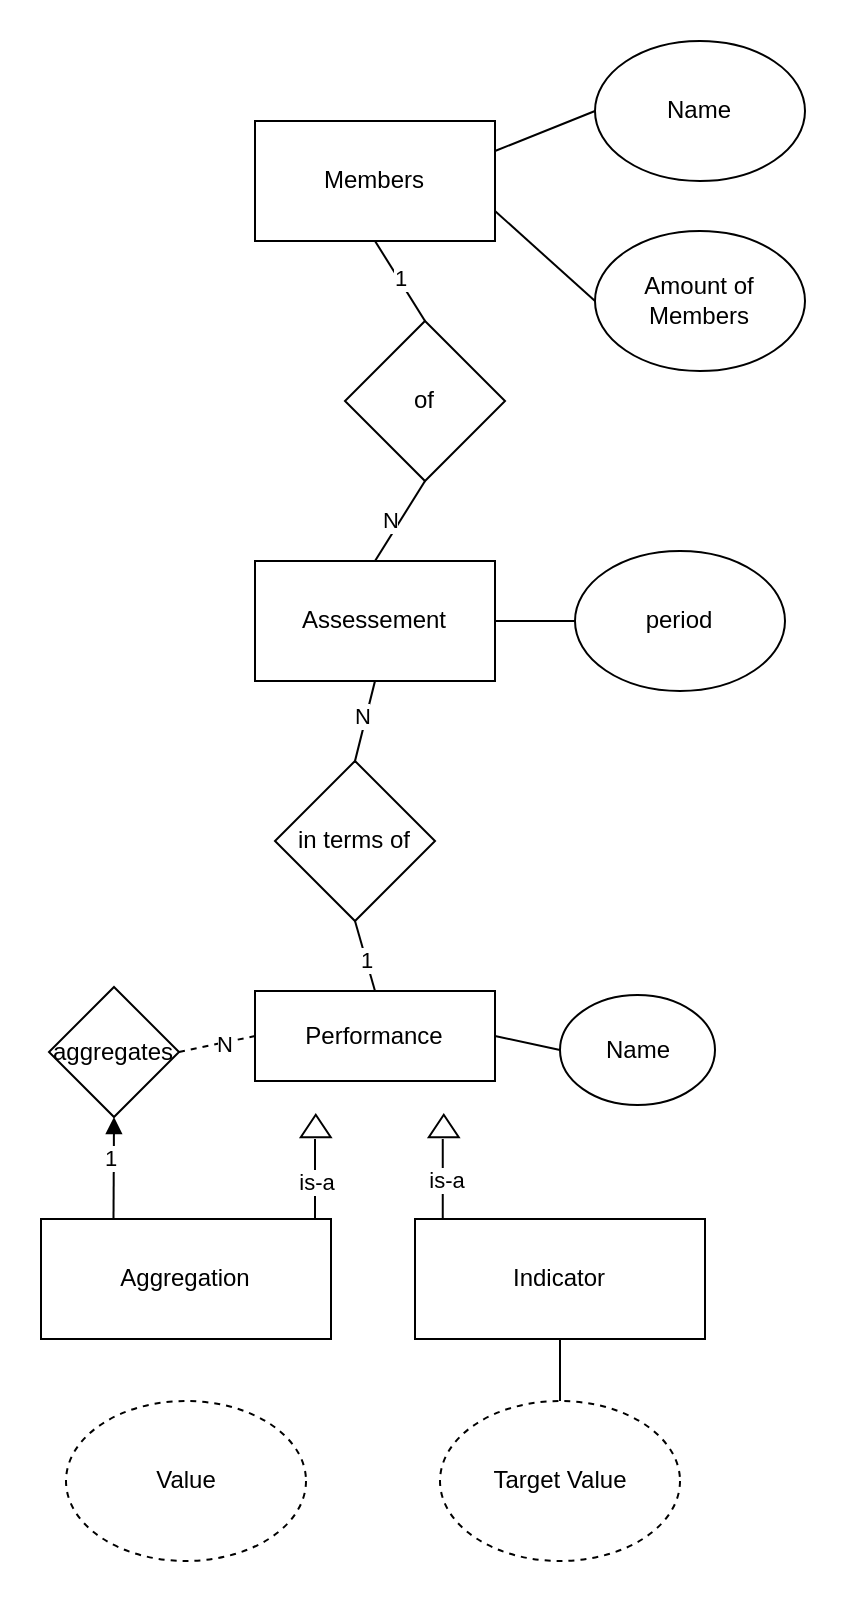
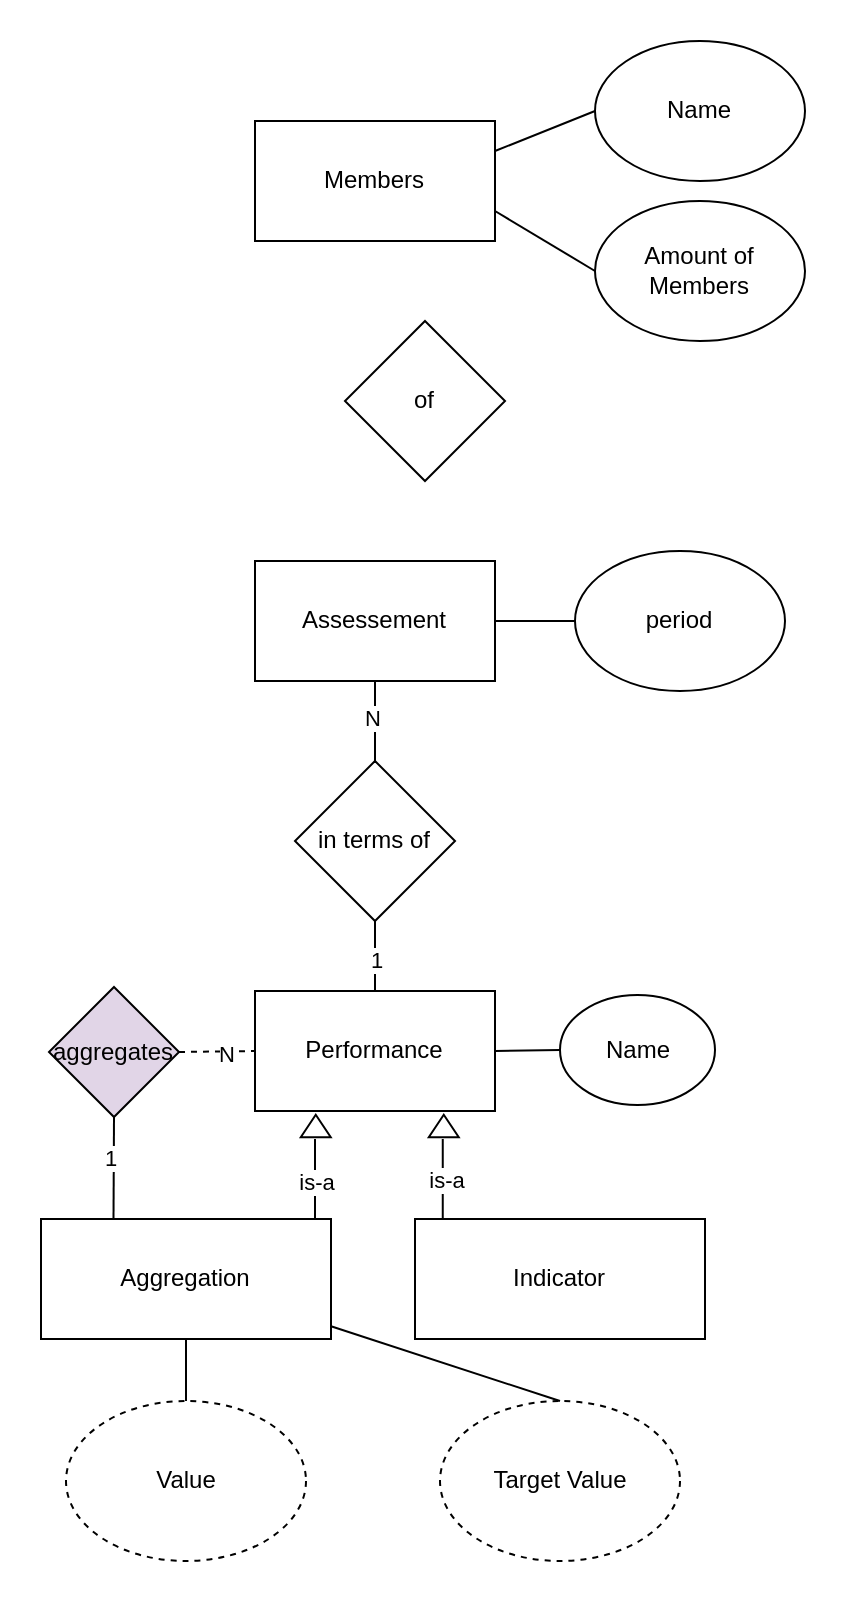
(400, 281) -> none
(700, 301) -> (700, 271)
(400, 521) -> none
(355, 841) -> (375, 841)
(375, 1036) -> (375, 1051)
(114, 1052) -> (114, 1052)
(114, 1134) -> (114, 1127)
none -> (186, 1370)
(560, 1370) -> (446, 1364)
